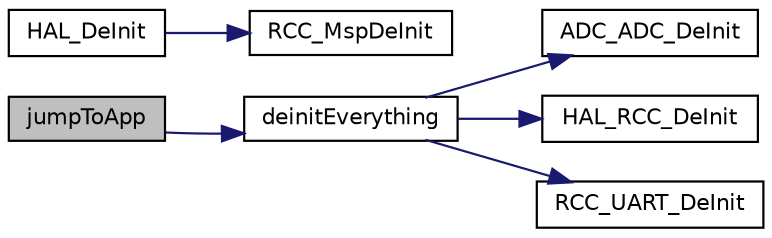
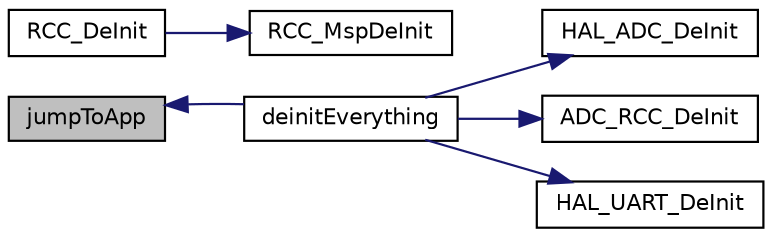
(87, 33) -> (87, 33)
(650, 33) -> (650, 33)
(650, 119) -> (650, 119)
(194, 133) -> (216, 104)
(650, 205) -> (650, 205)
